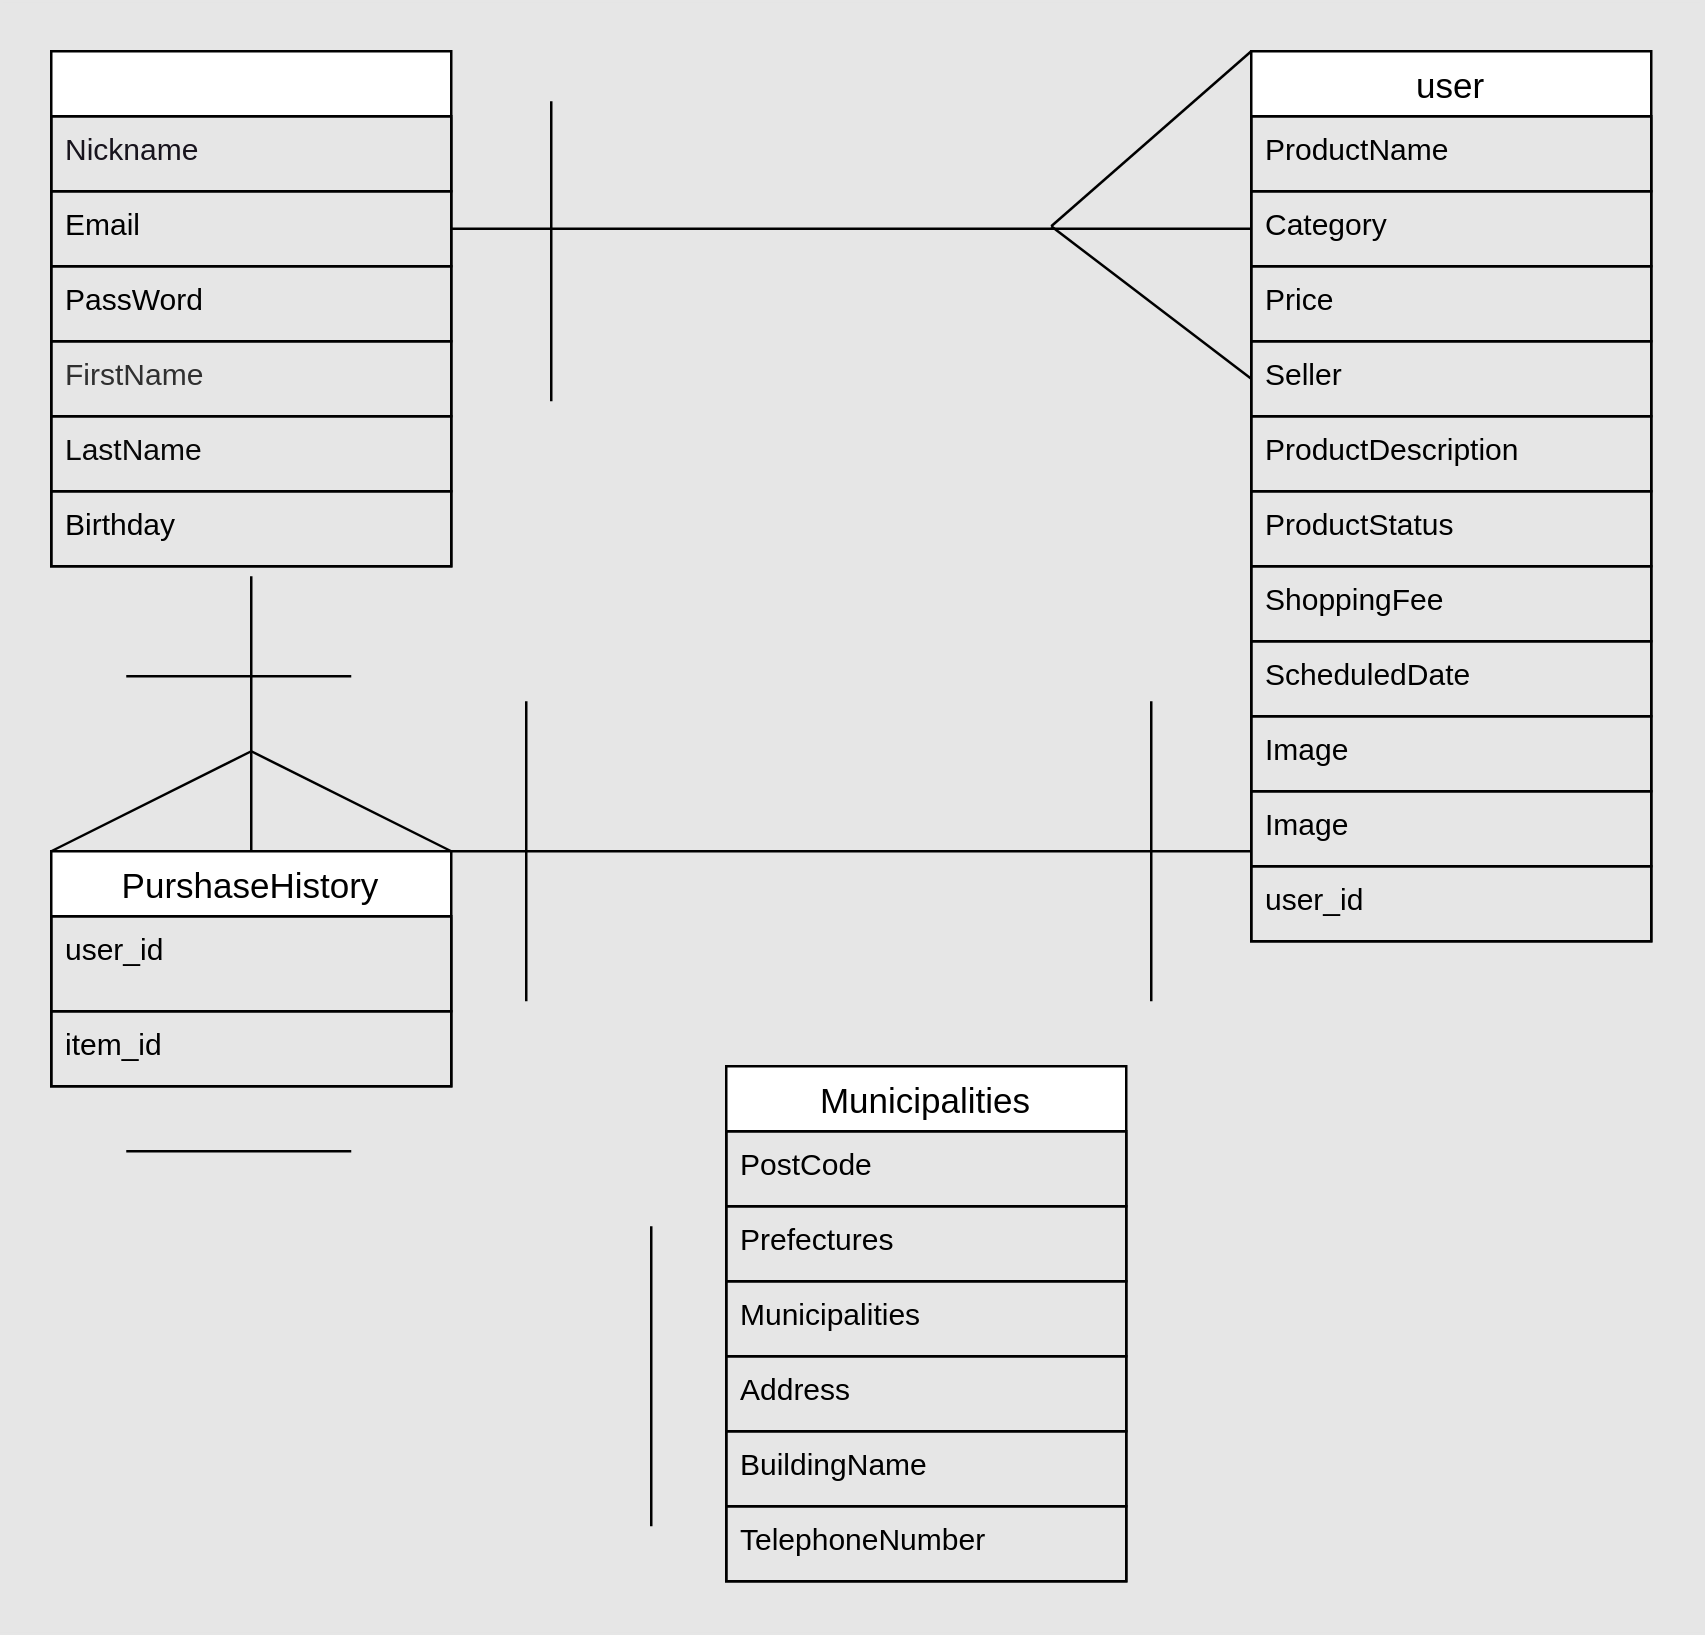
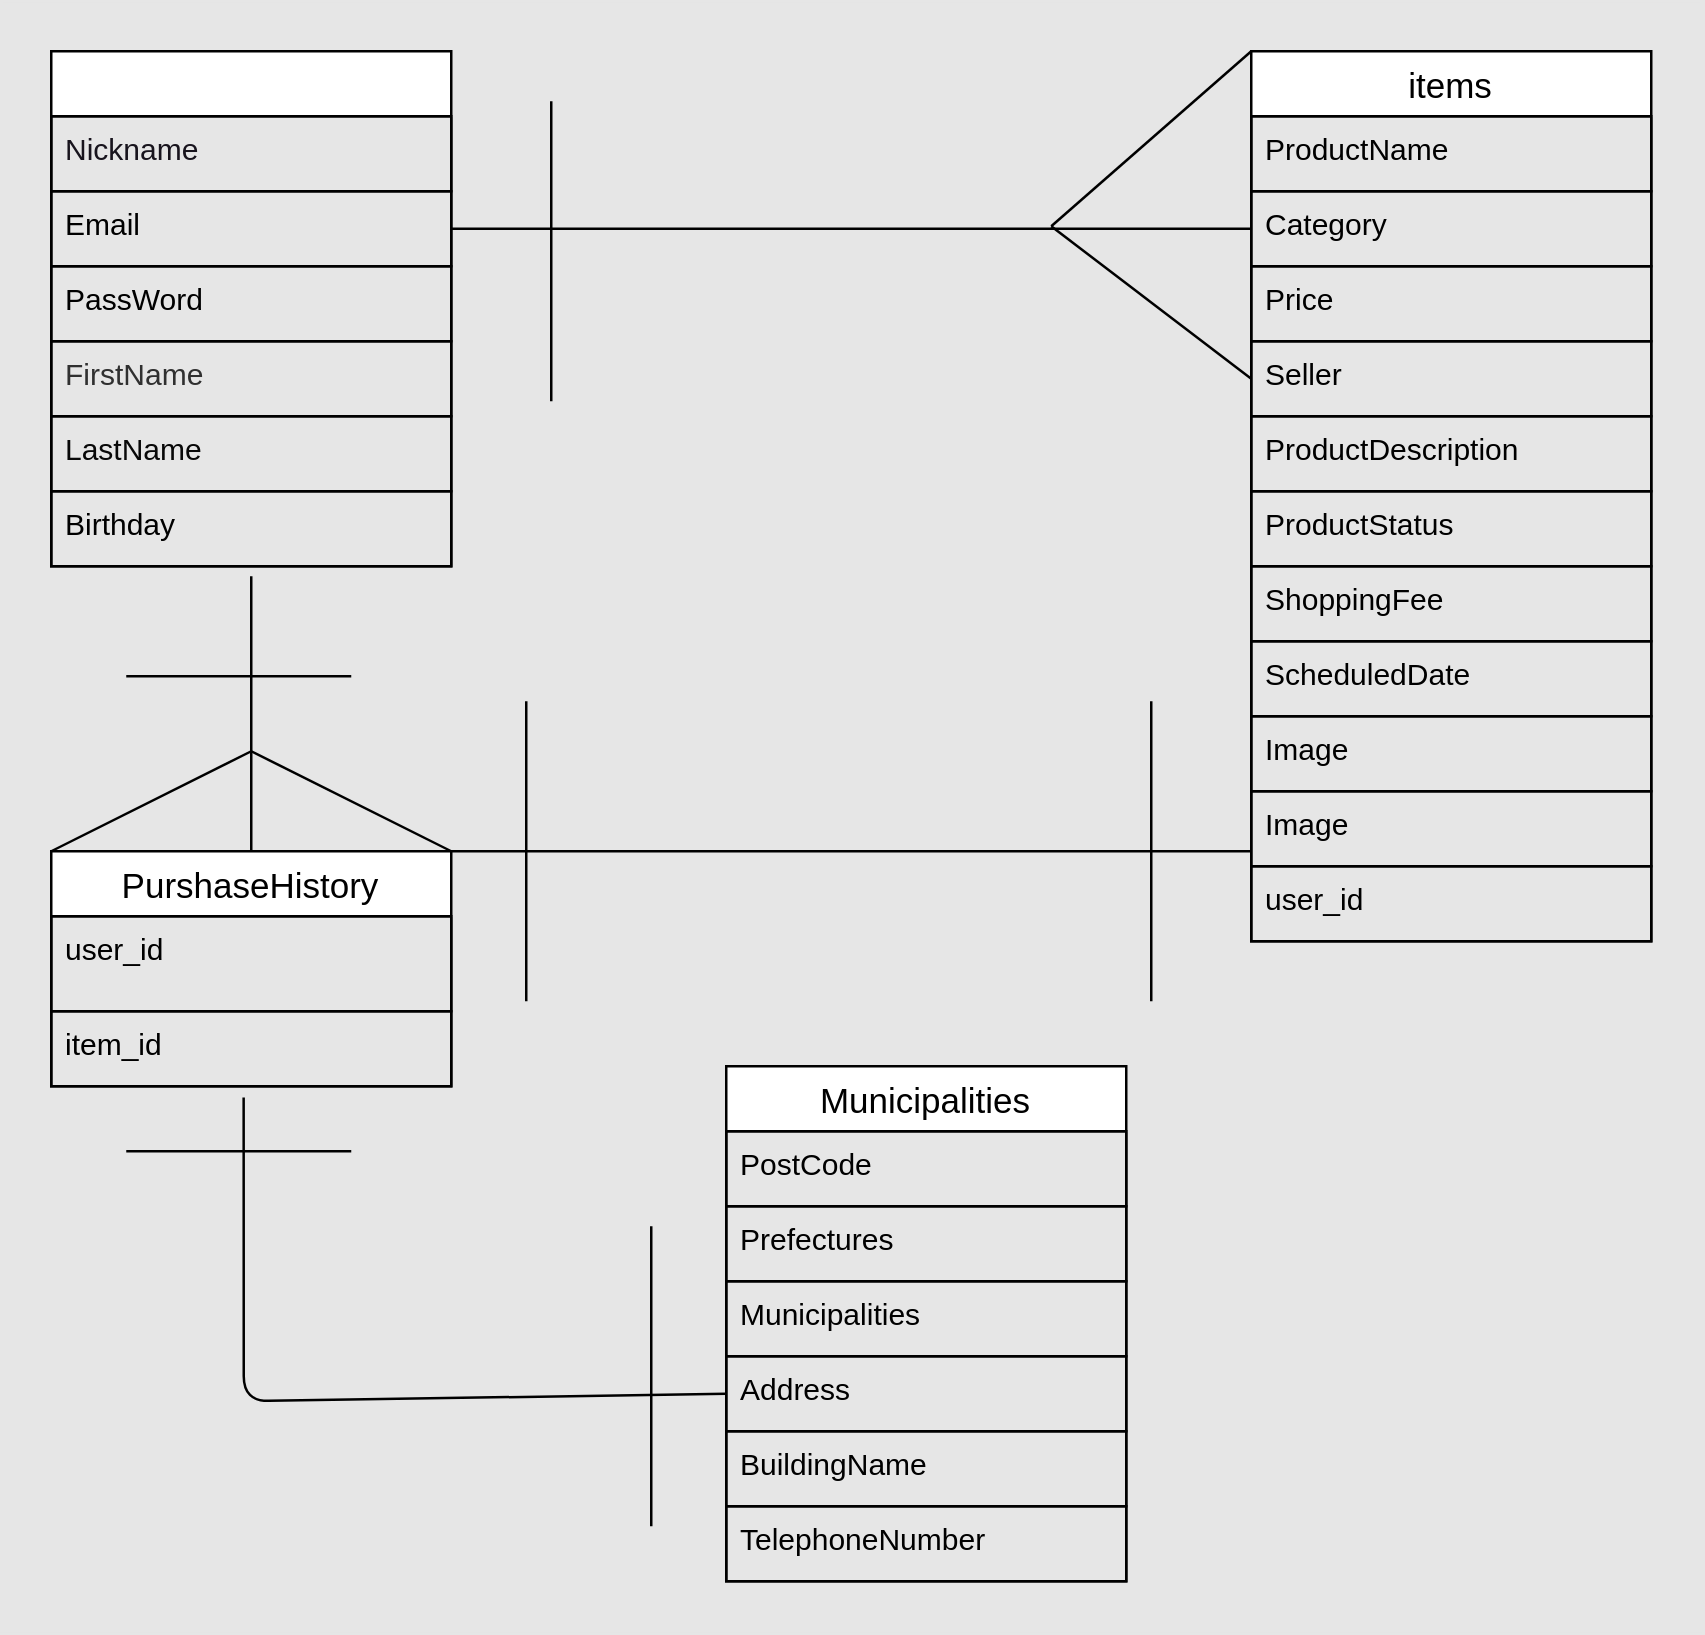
(1450, 86) -> (1450, 86)
none -> (331, 1400)
